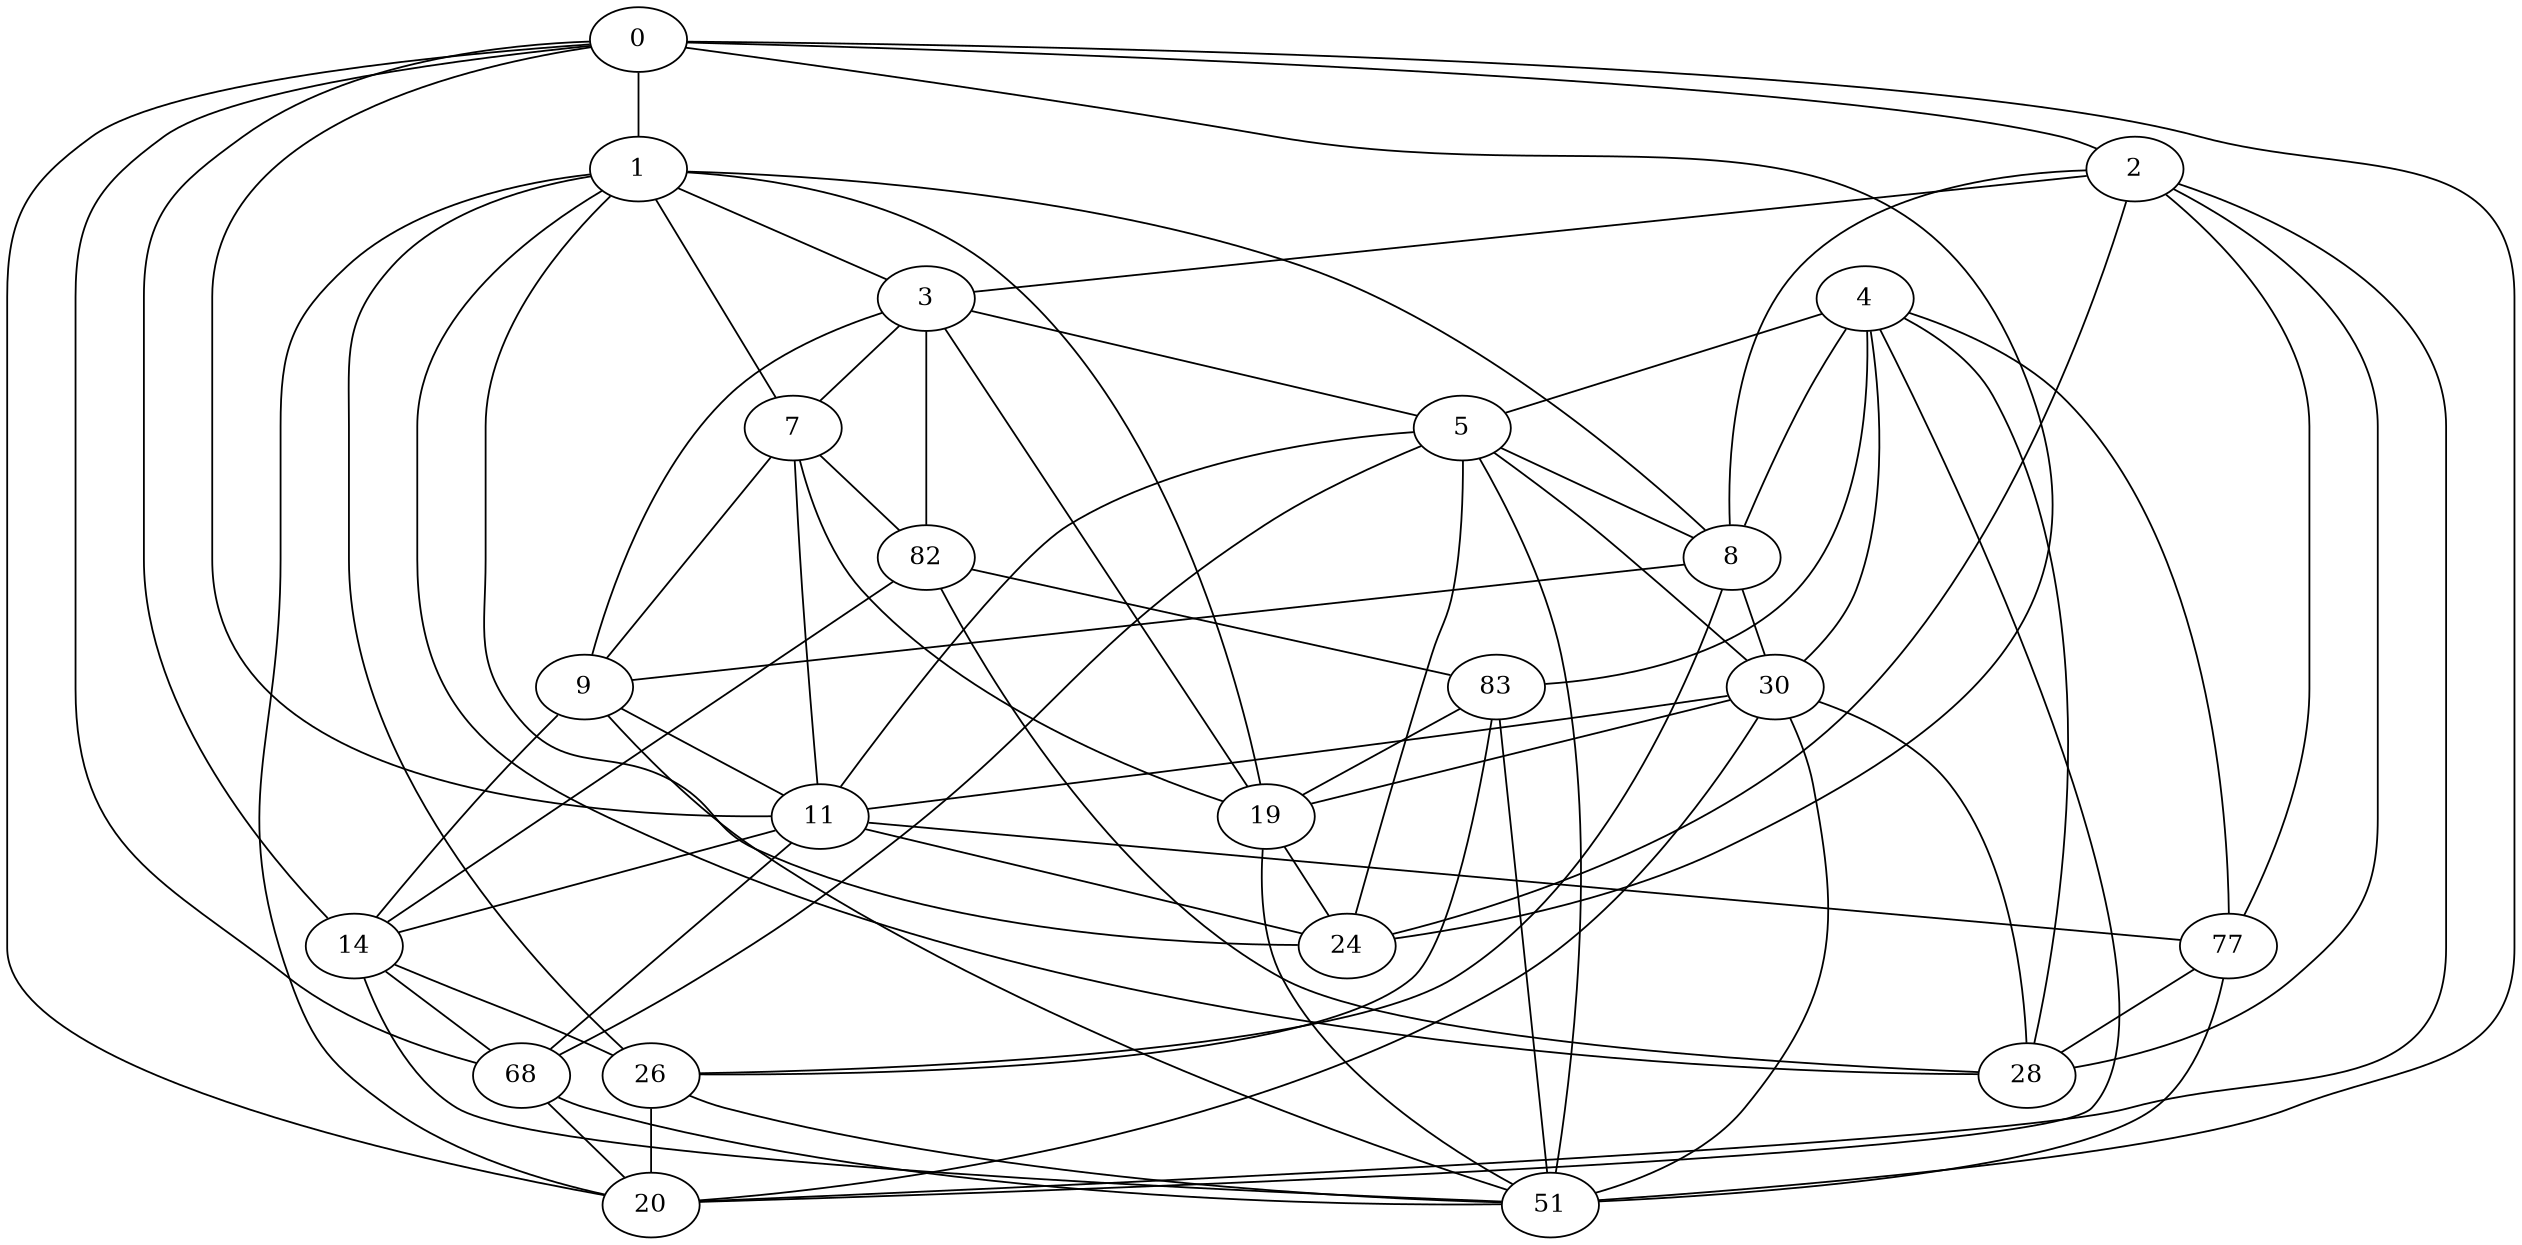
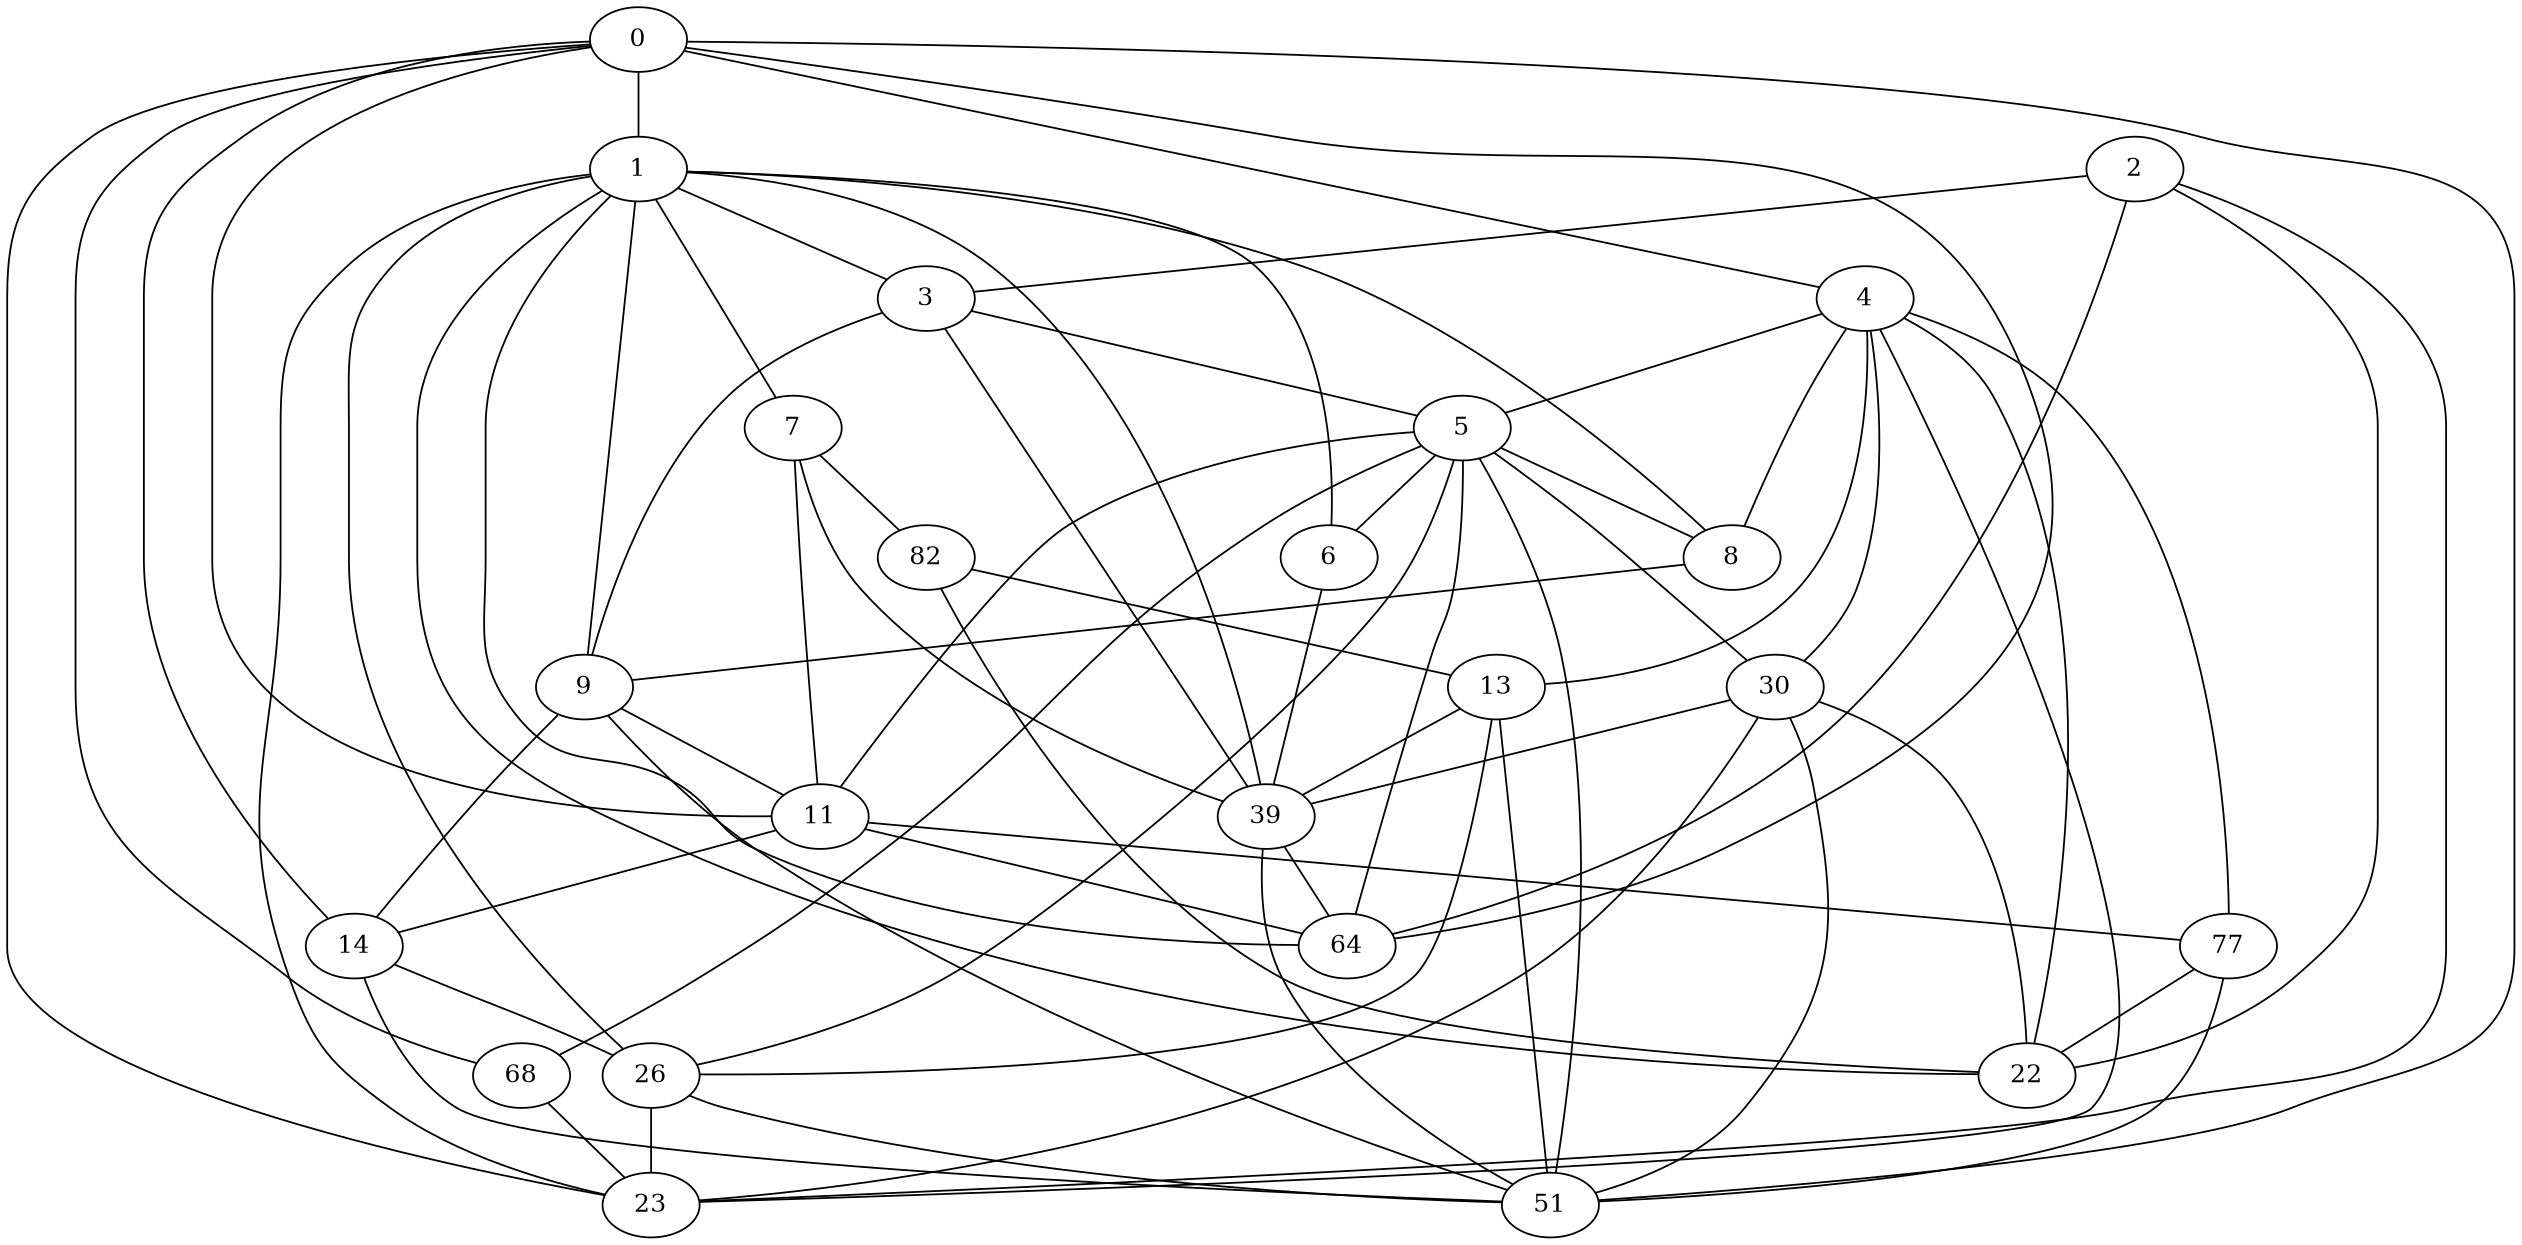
(1394, 70) -> (1252, 169)
(1813, 255) -> none
(860, 363) -> none
(926, 428) -> none
(2309, 536) -> none
(689, 558) -> (612, 428)
none -> (1329, 558)
(1750, 613) -> none
(1496, 687) -> (1496, 687)
(653, 743) -> none
(1298, 754) -> none
(1266, 817) -> (1266, 817)
(671, 946) -> none
(1347, 946) -> (1347, 946)
(1409, 997) -> (1156, 822)
(438, 1011) -> none
(2027, 1076) -> (2027, 1076)
(1026, 1184) -> none
(651, 1205) -> (651, 1205)
